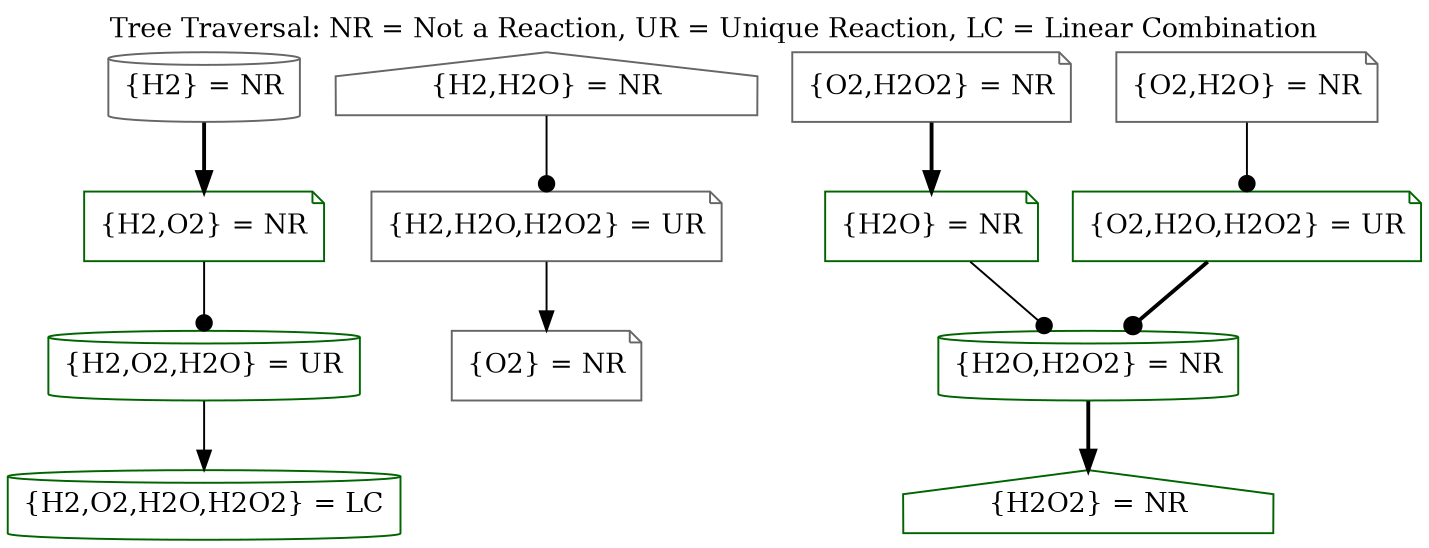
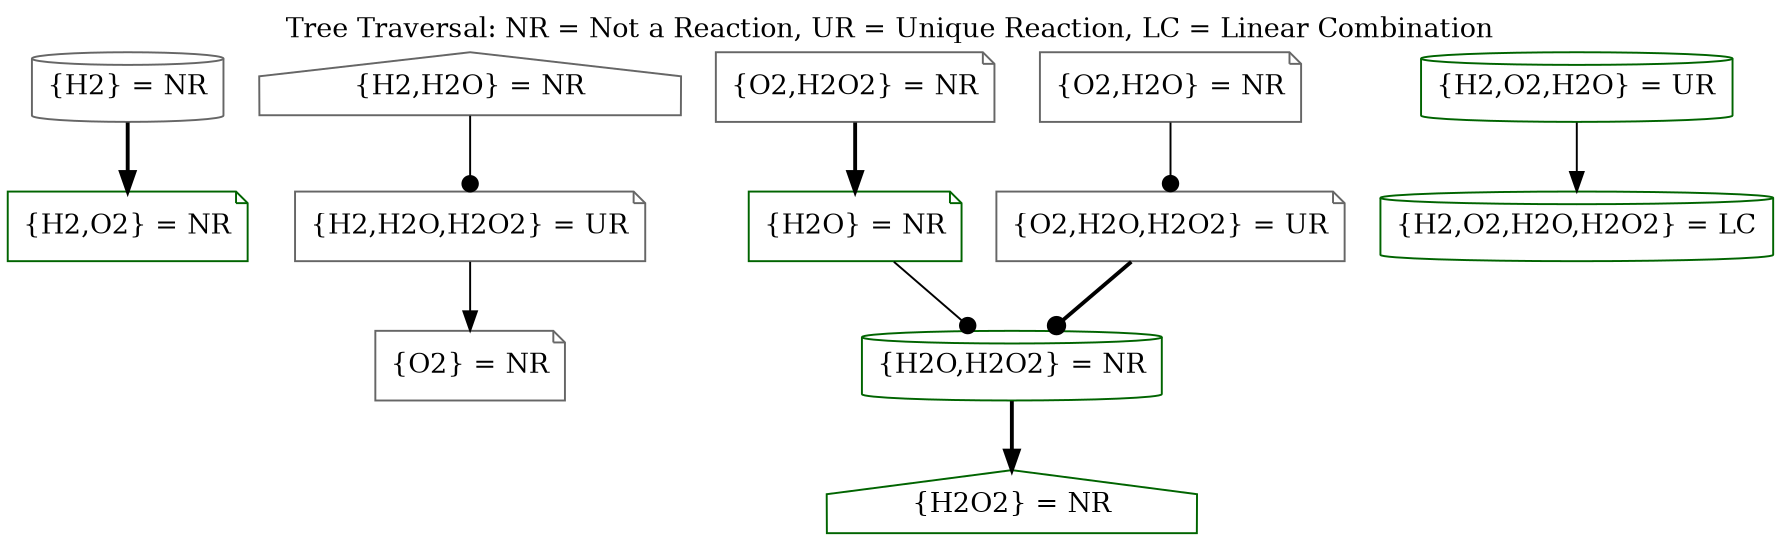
(1247, 226) -> (1171, 226)
(204, 288) -> none
